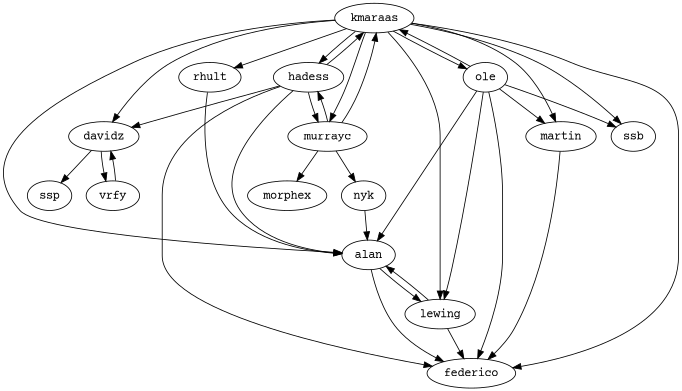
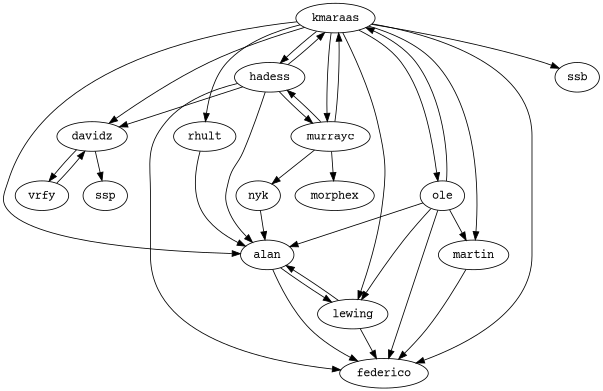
(557, 103) -> none
